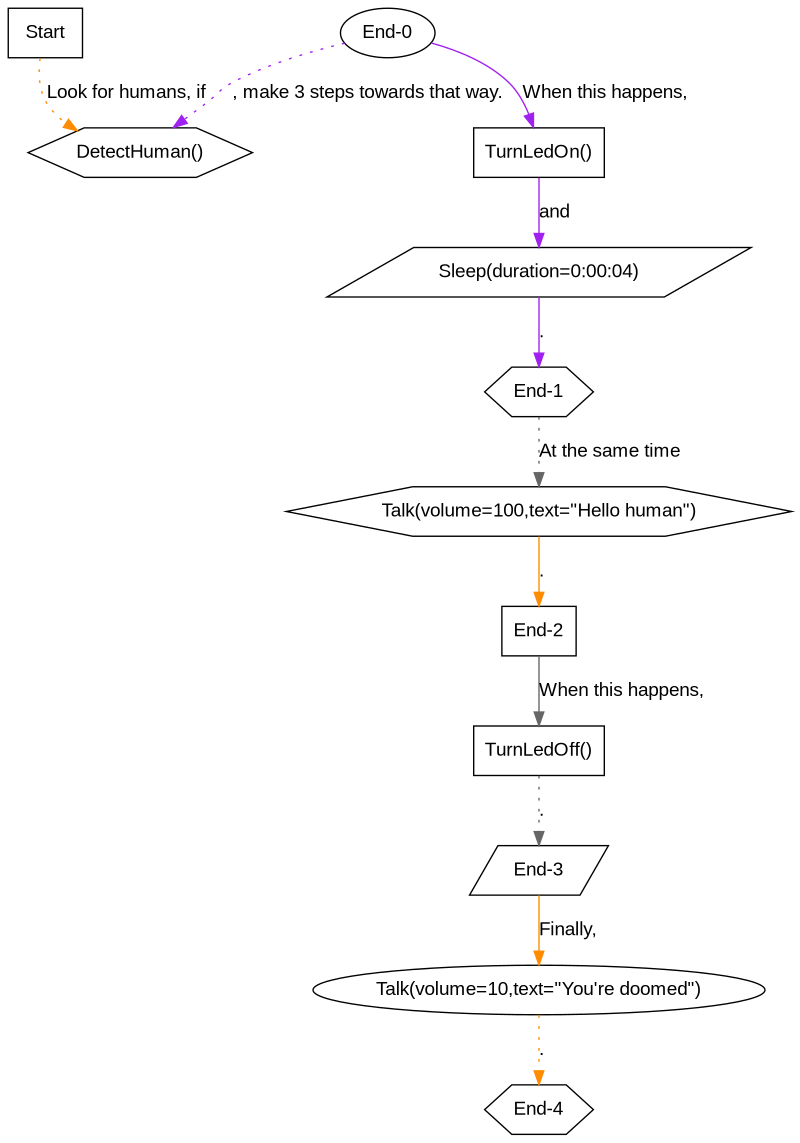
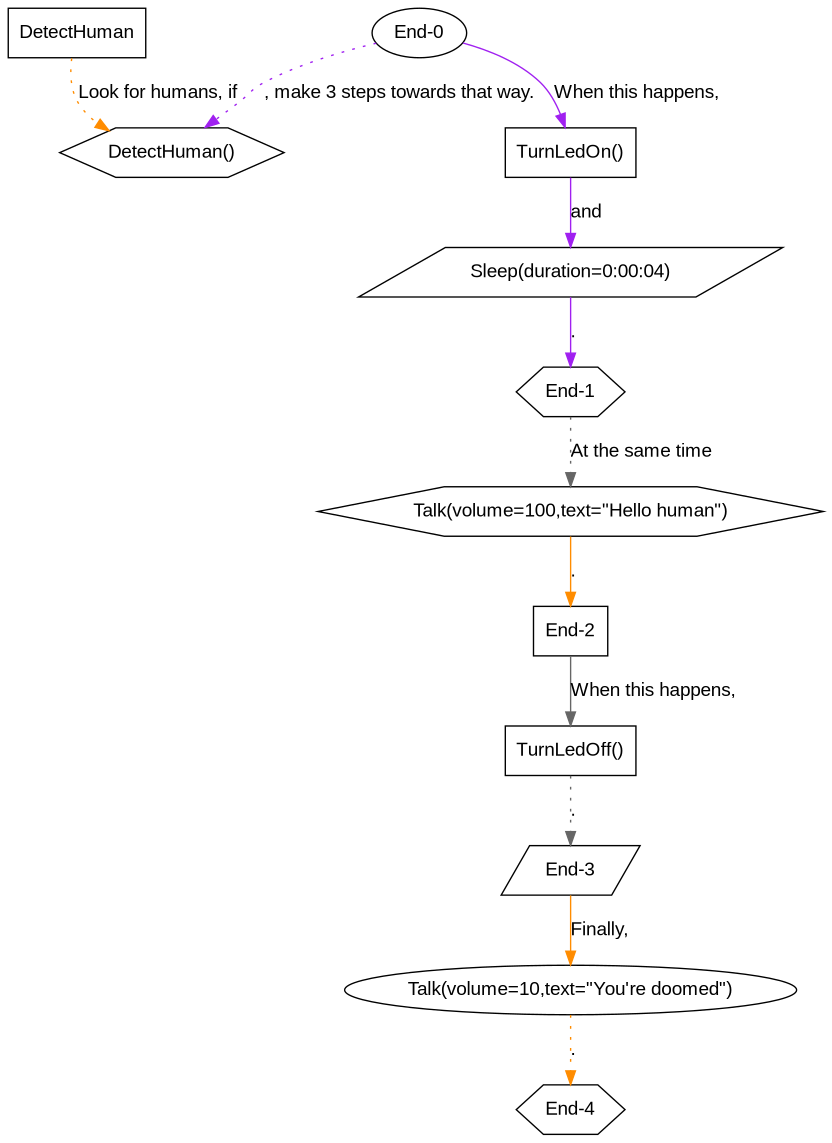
(45, 33) -> (77, 33)
